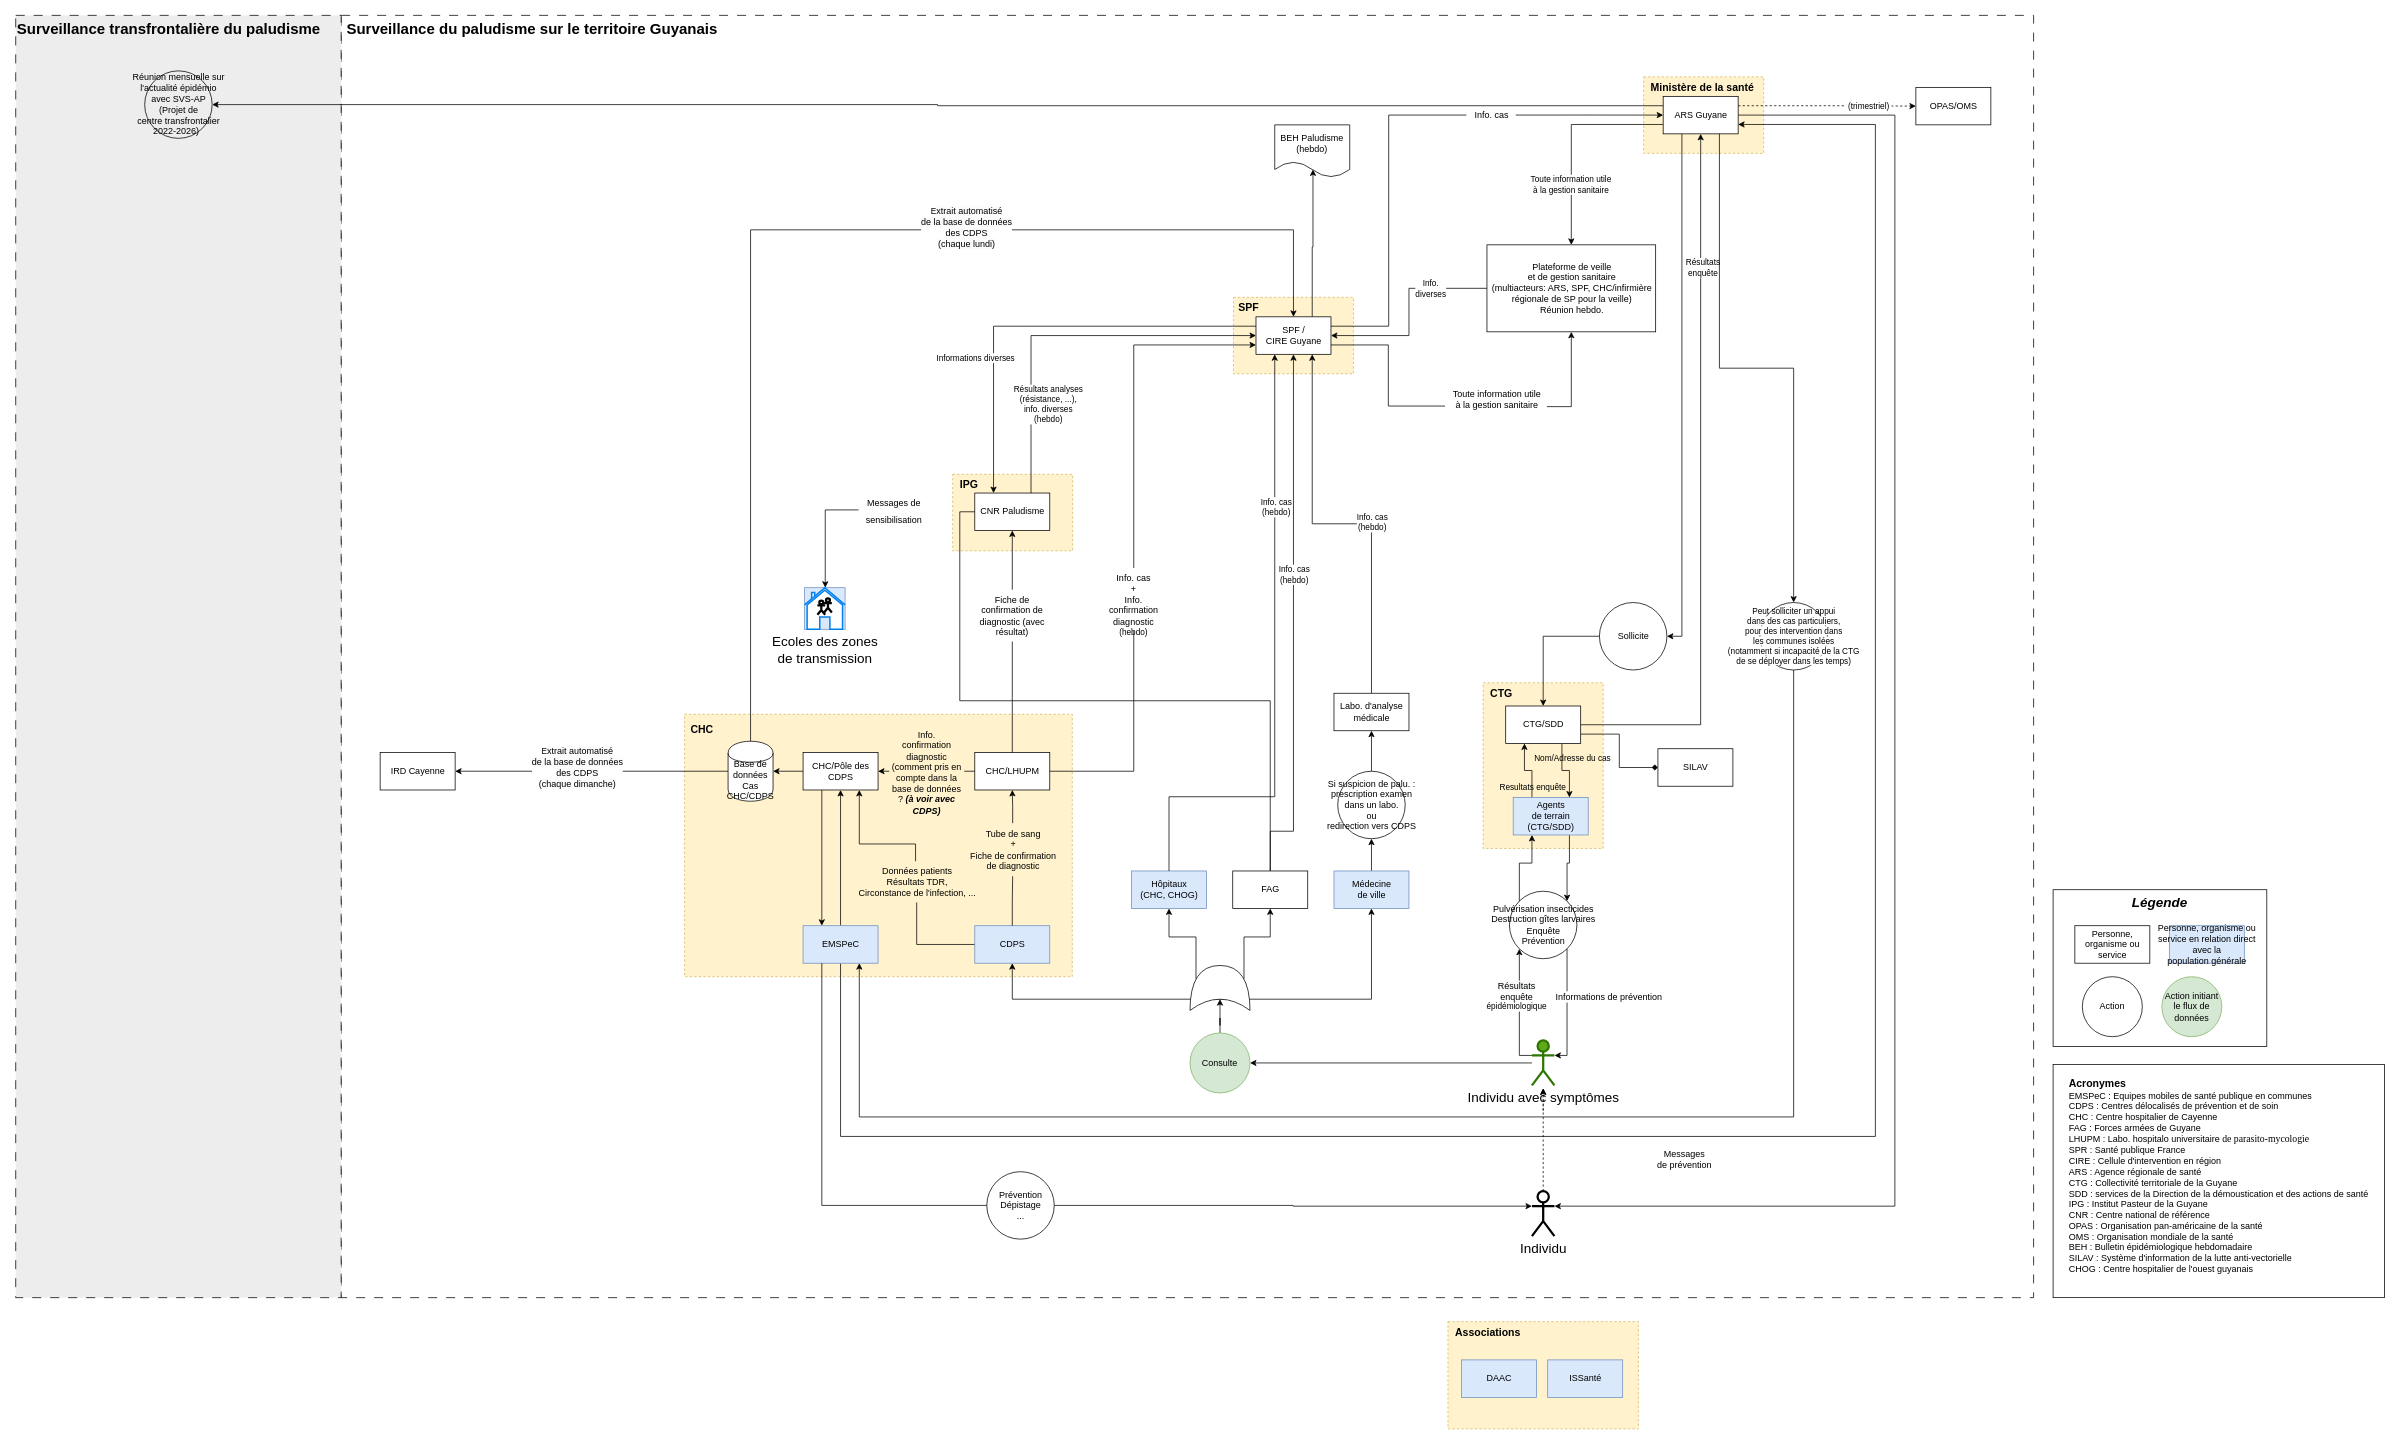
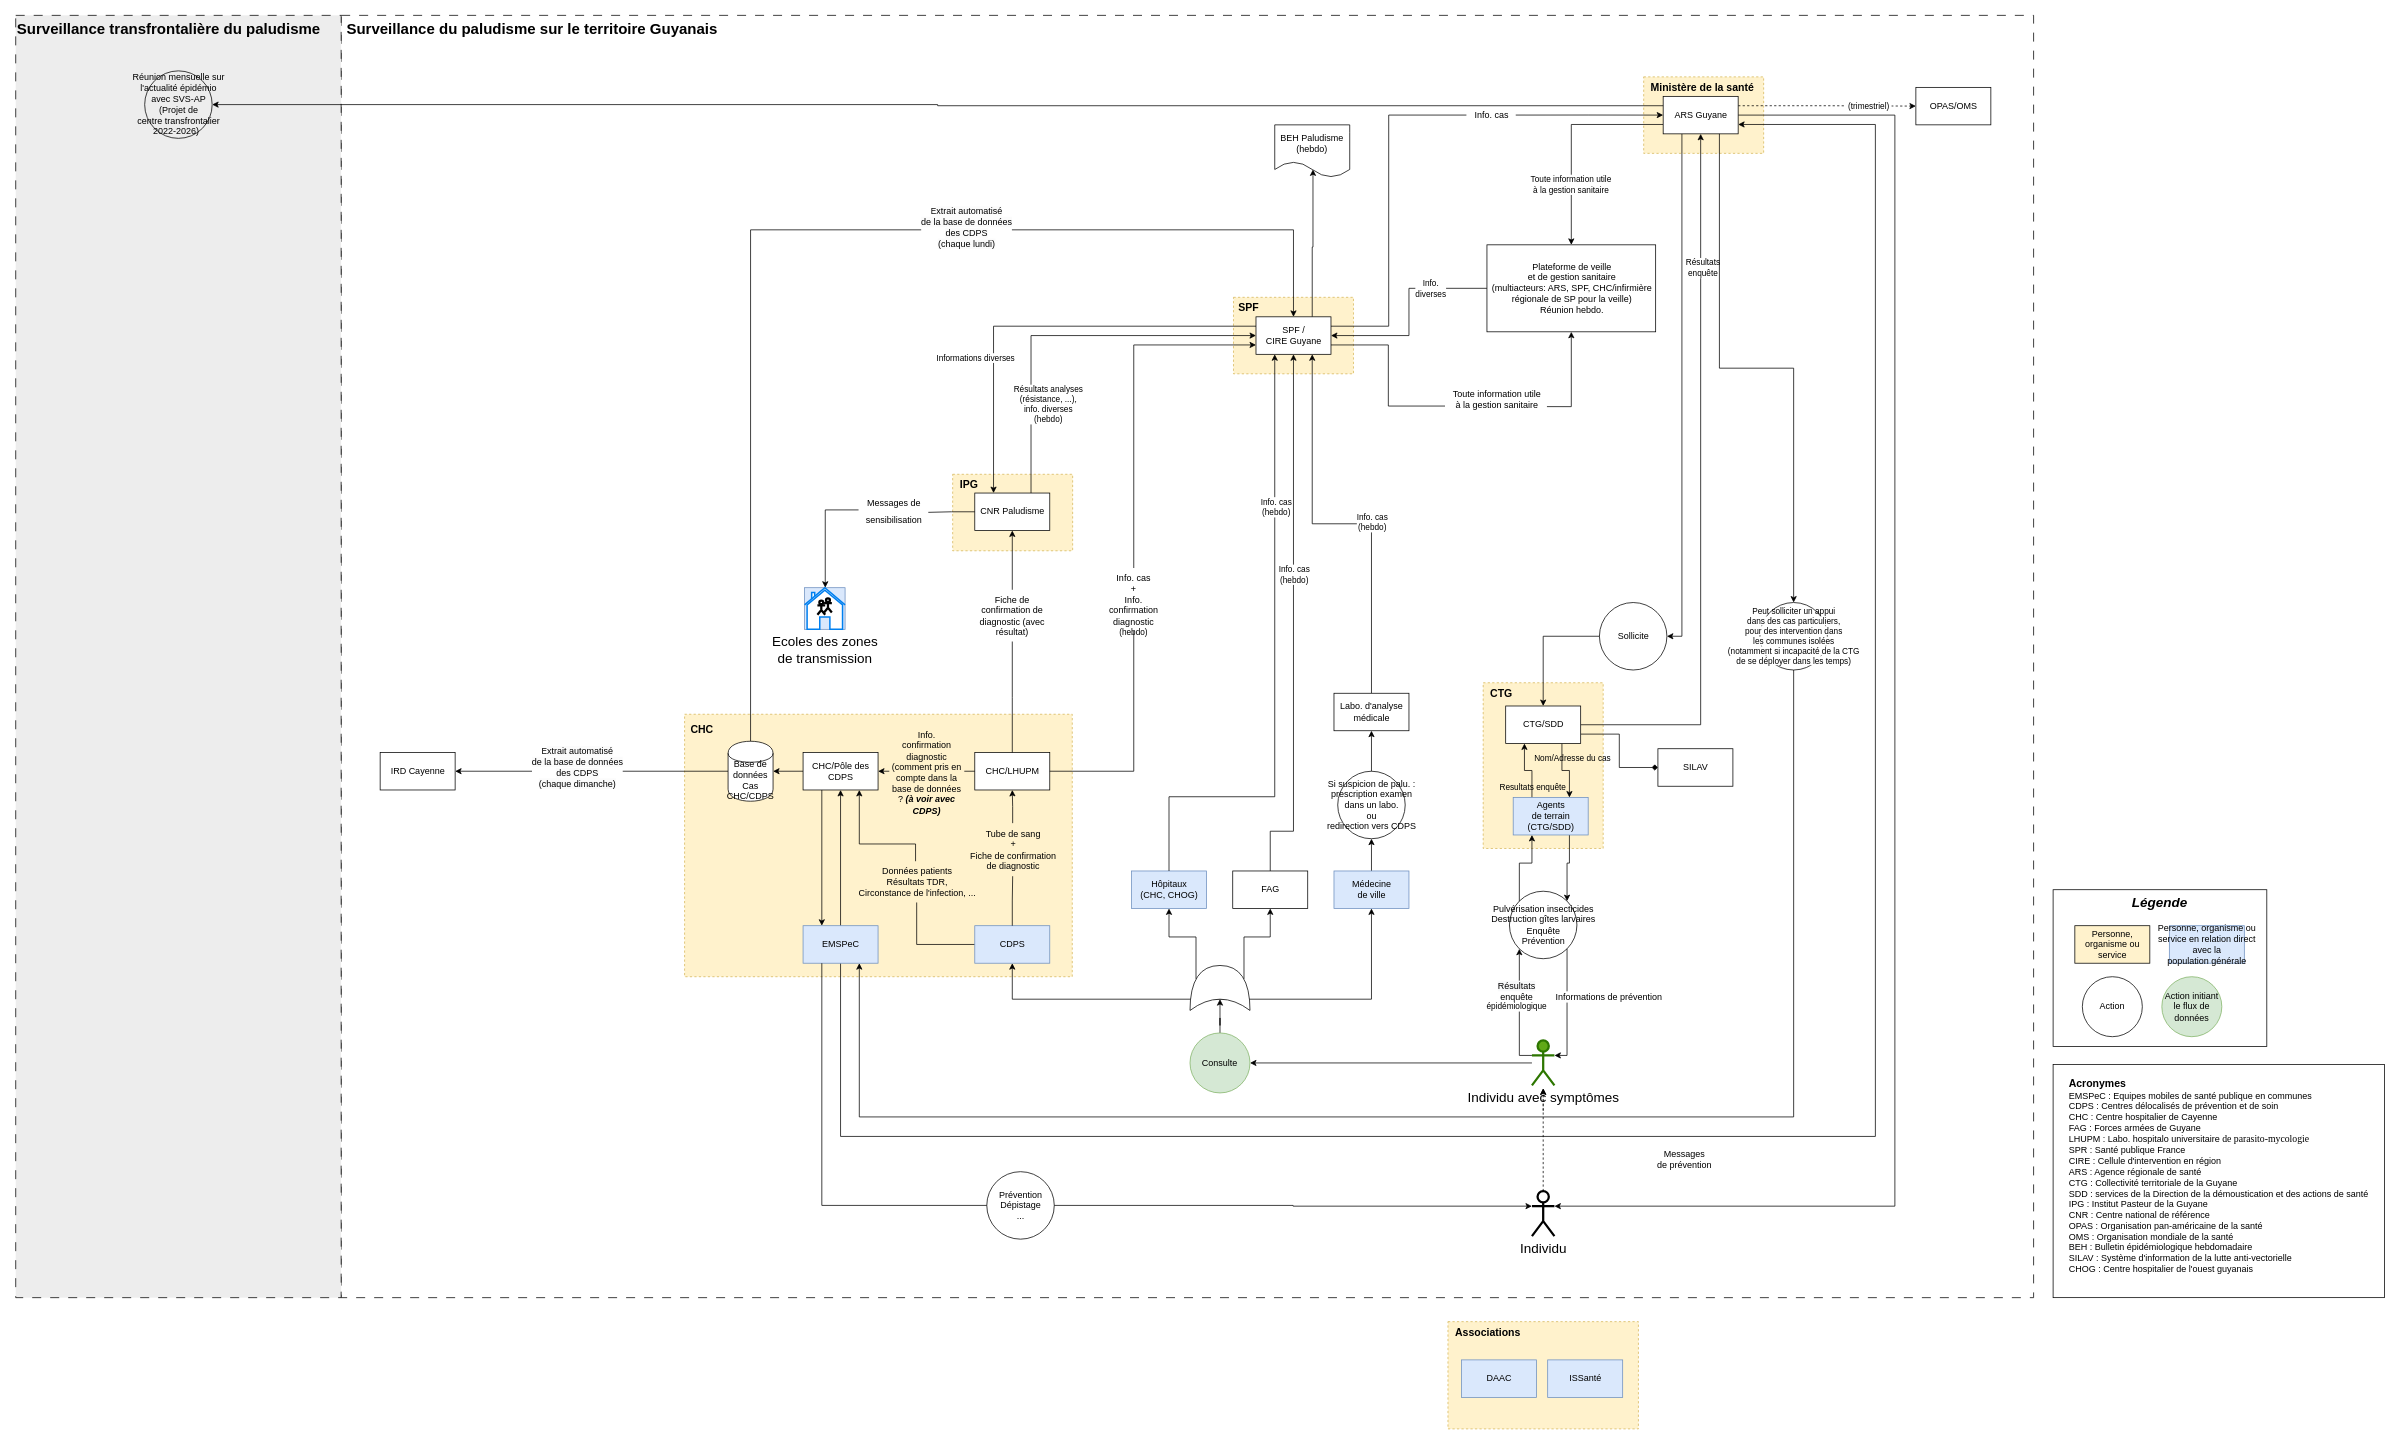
(1084, 701) -> (945, 512)
(2112, 945) -> (2112, 945)
